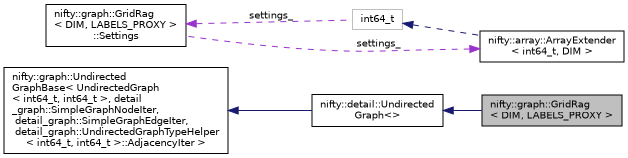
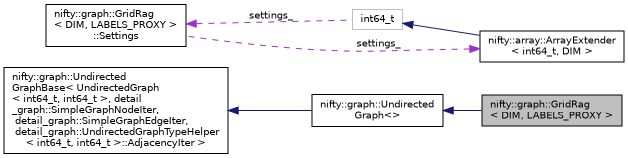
(446, 30) -> (446, 30)
(378, 110) -> (378, 110)
